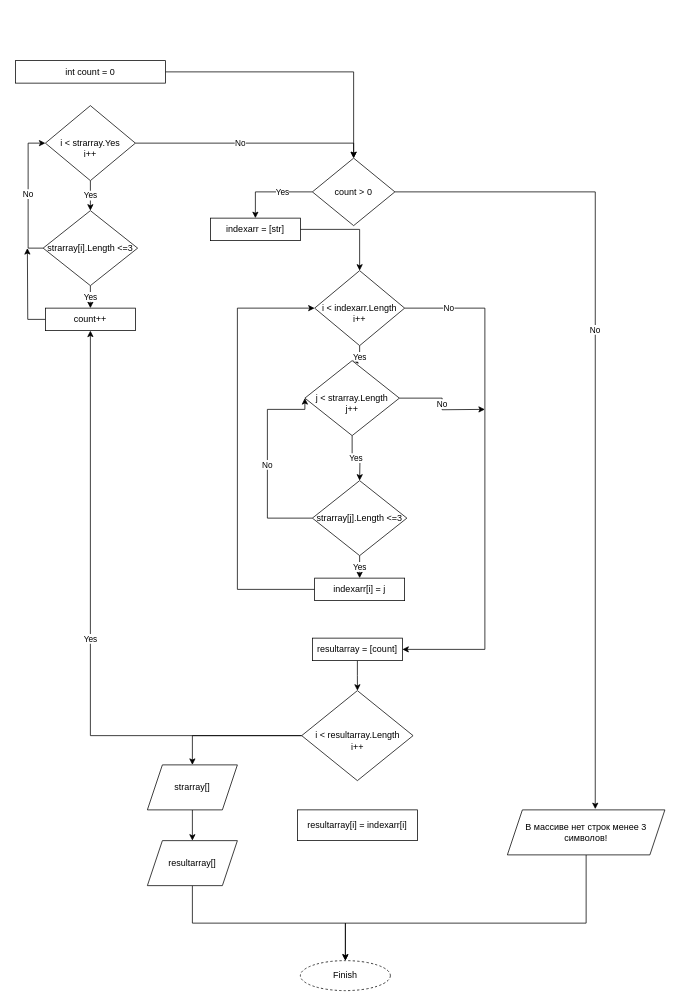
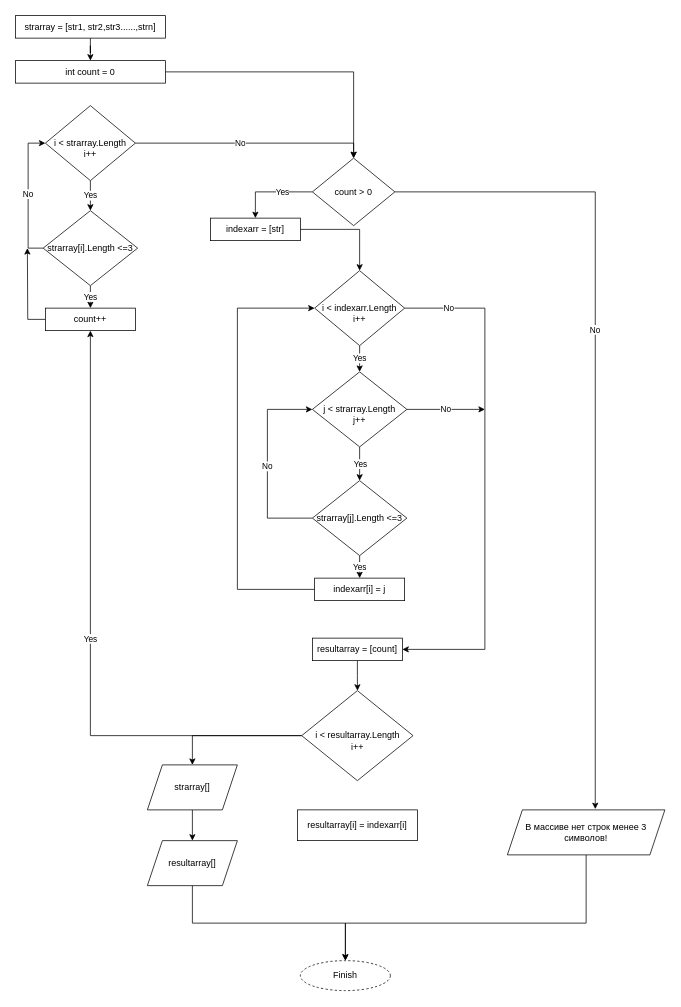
none -> (90, 27)
none -> (90, 52)
(90, 143) -> (90, 143)
(352, 398) -> (360, 409)
